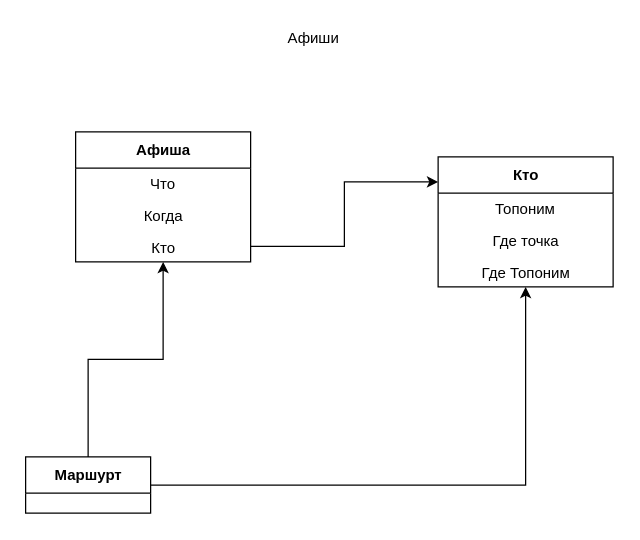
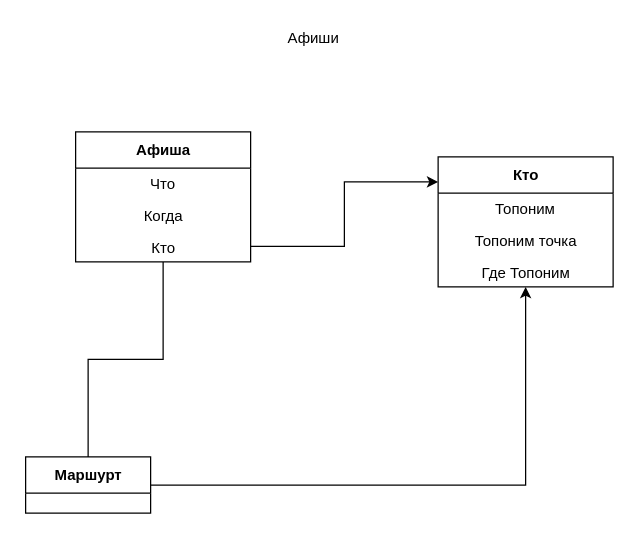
(526, 242) -> (526, 242)
(163, 272) -> (163, 269)
